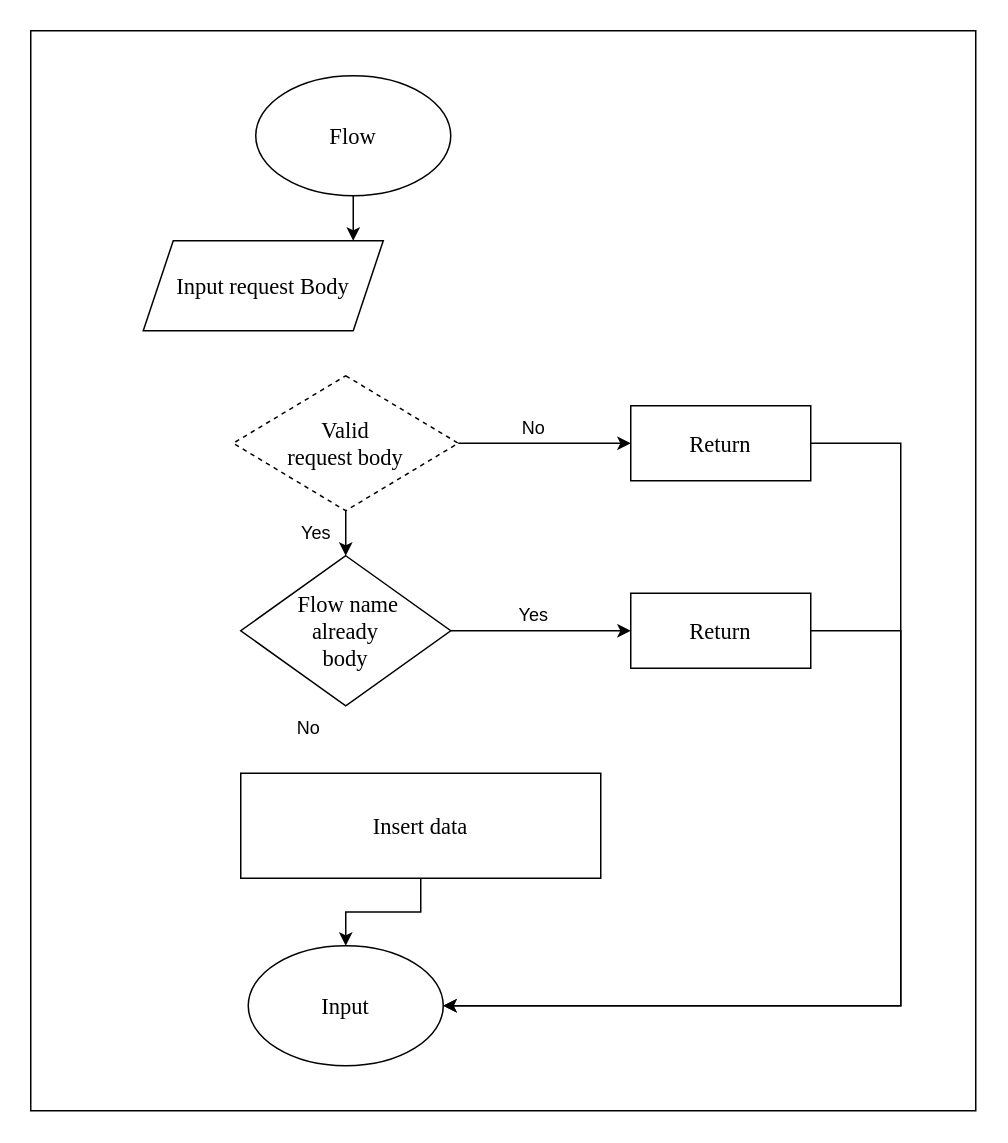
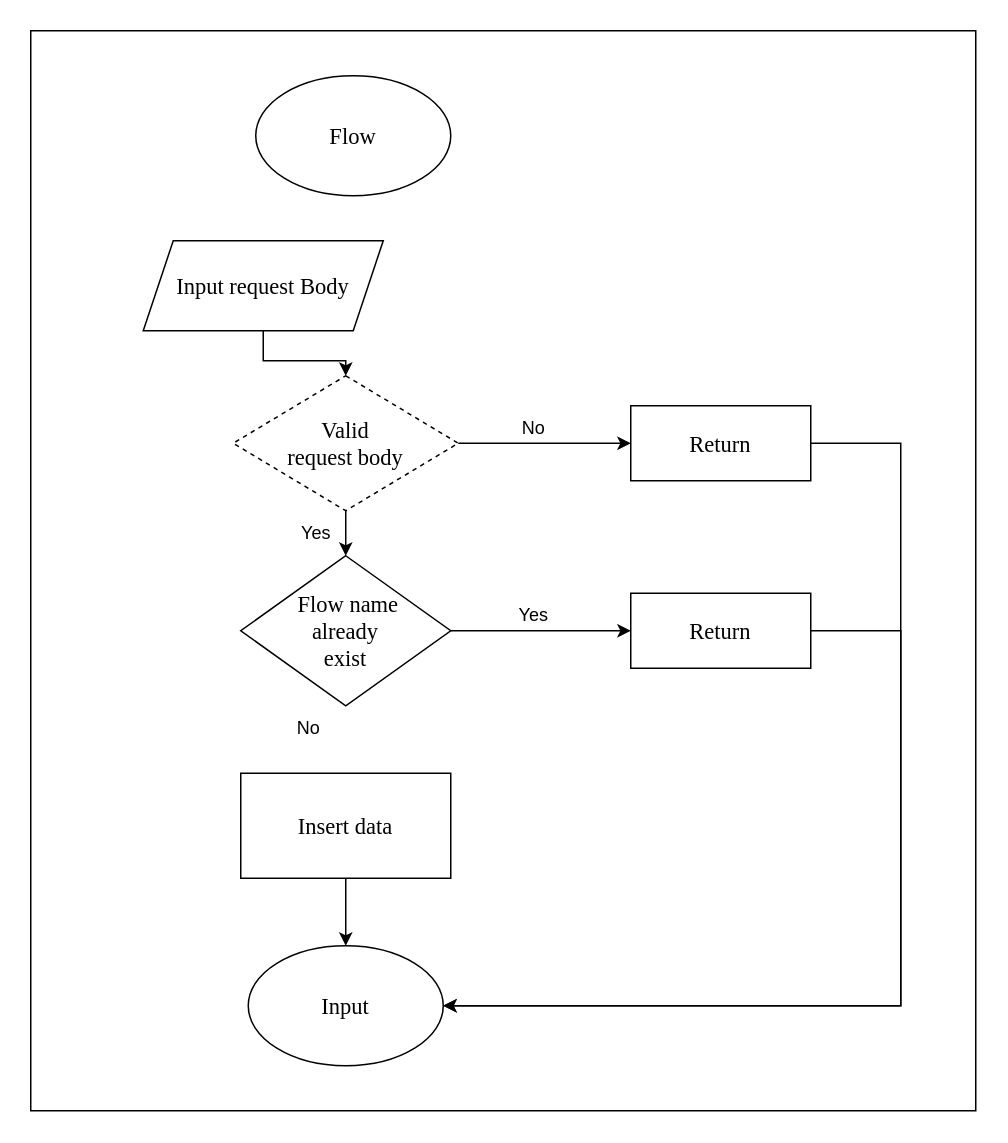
(353, 213) -> none
none -> (291, 361)
(346, 631) -> (346, 631)
(421, 826) -> (346, 826)
